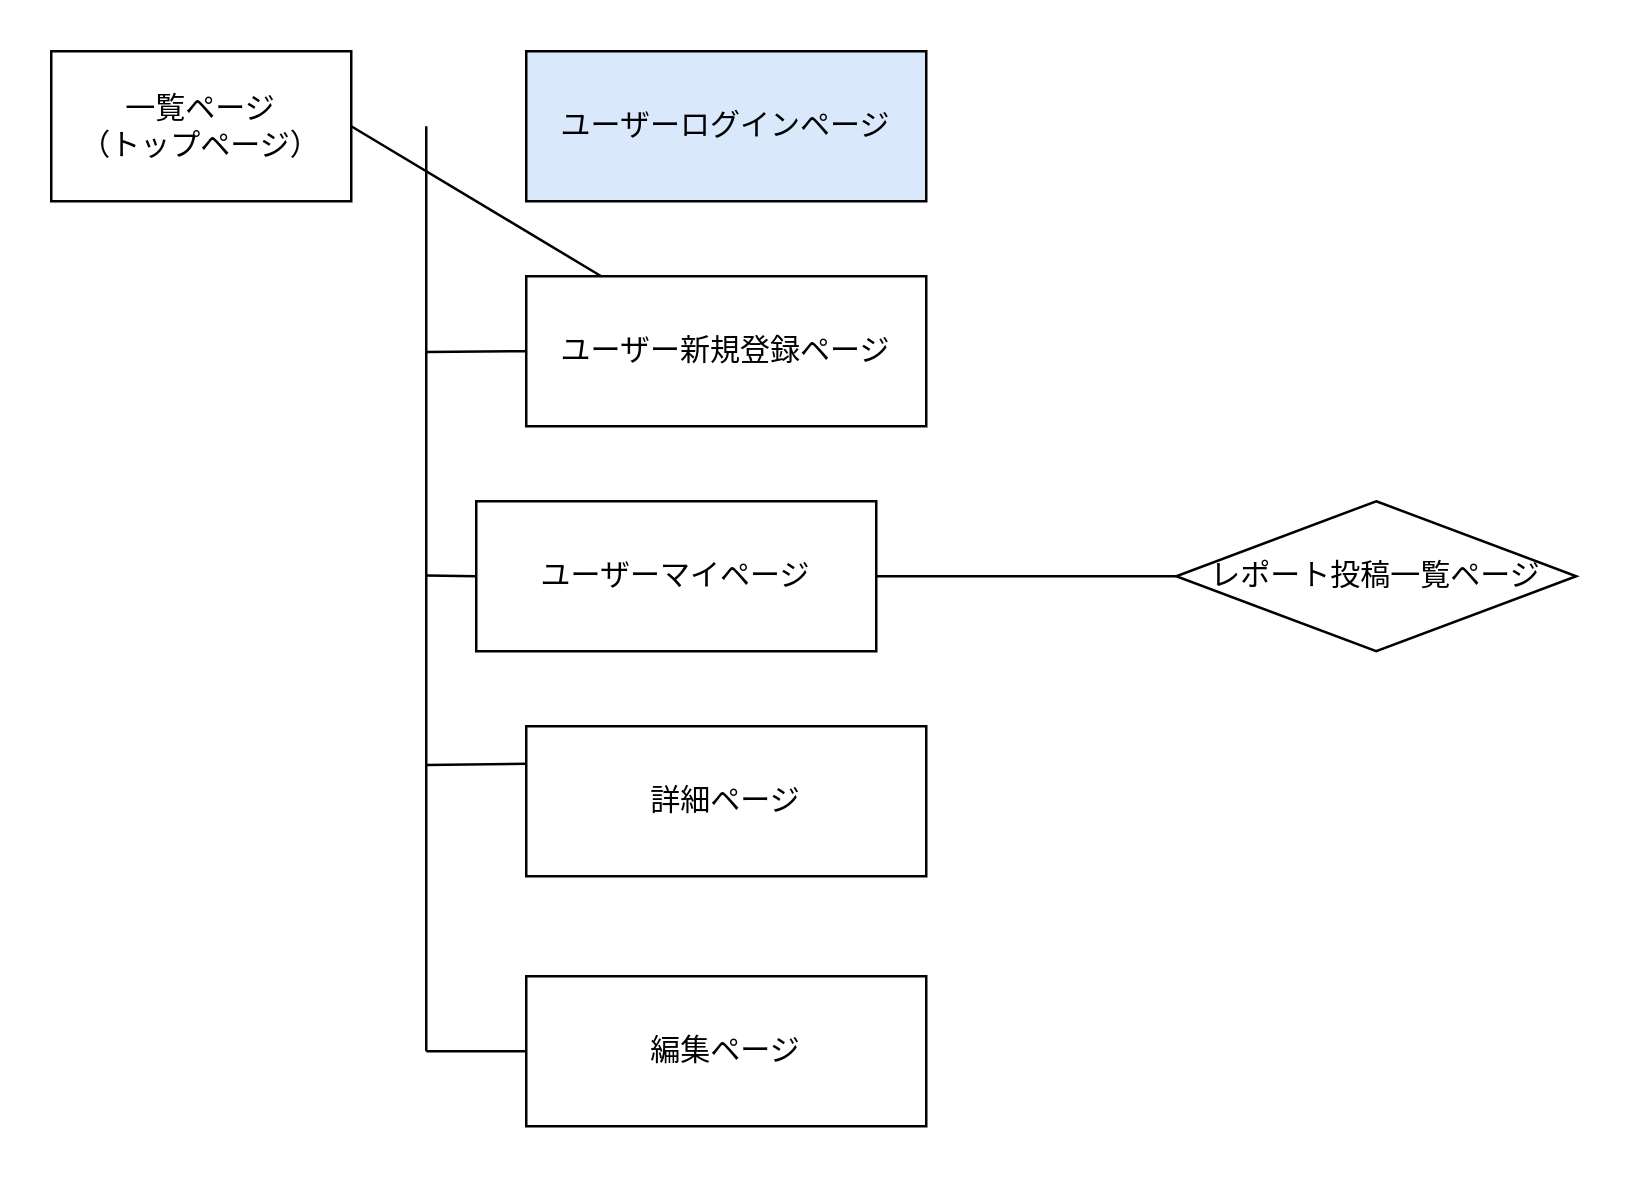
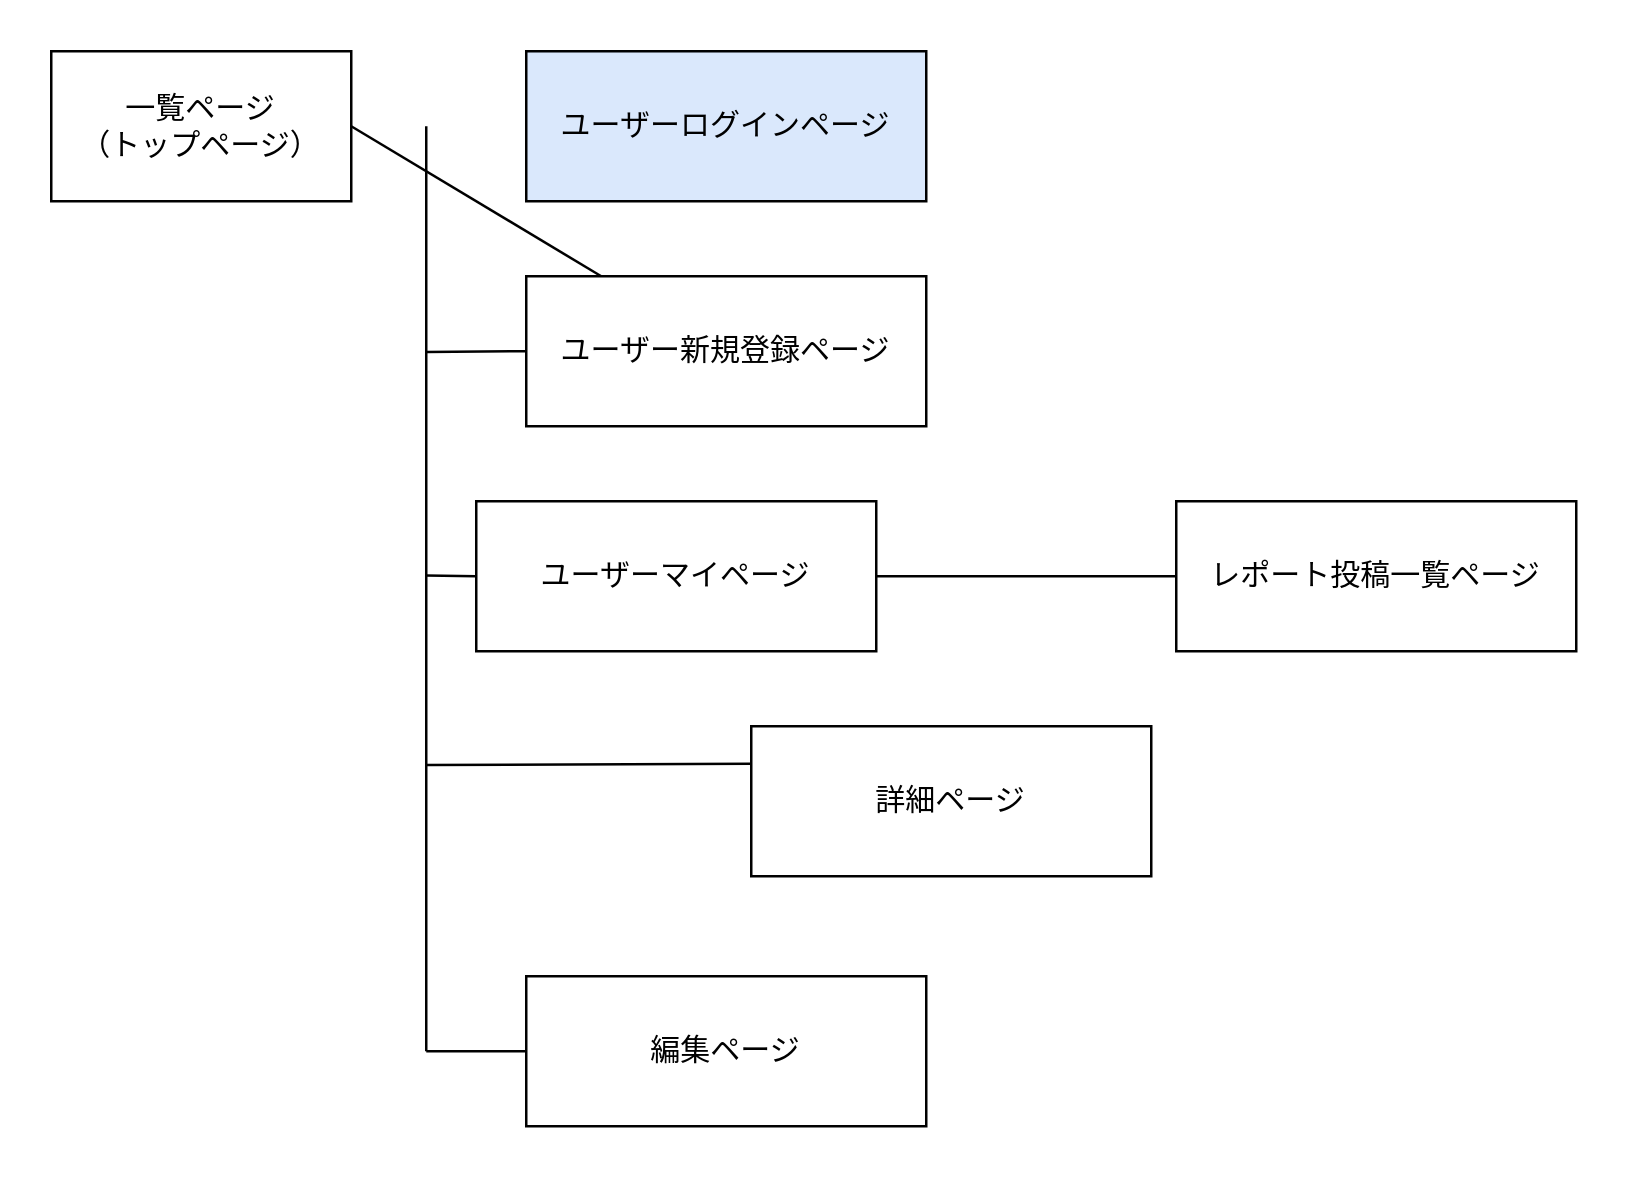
(1376, 576) -> (1376, 576)
(726, 801) -> (951, 801)
